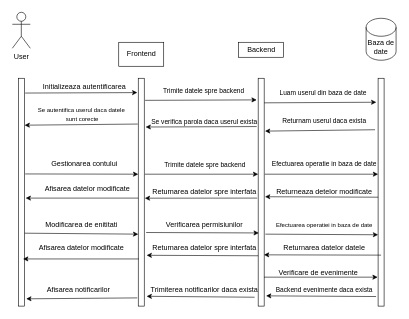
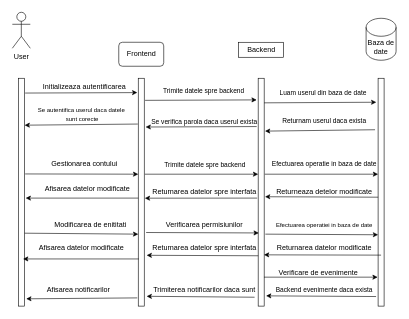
(141, 54) -> (141, 54)
(81, 225) -> (90, 225)
(325, 248) -> (325, 248)
(205, 290) -> (205, 290)
